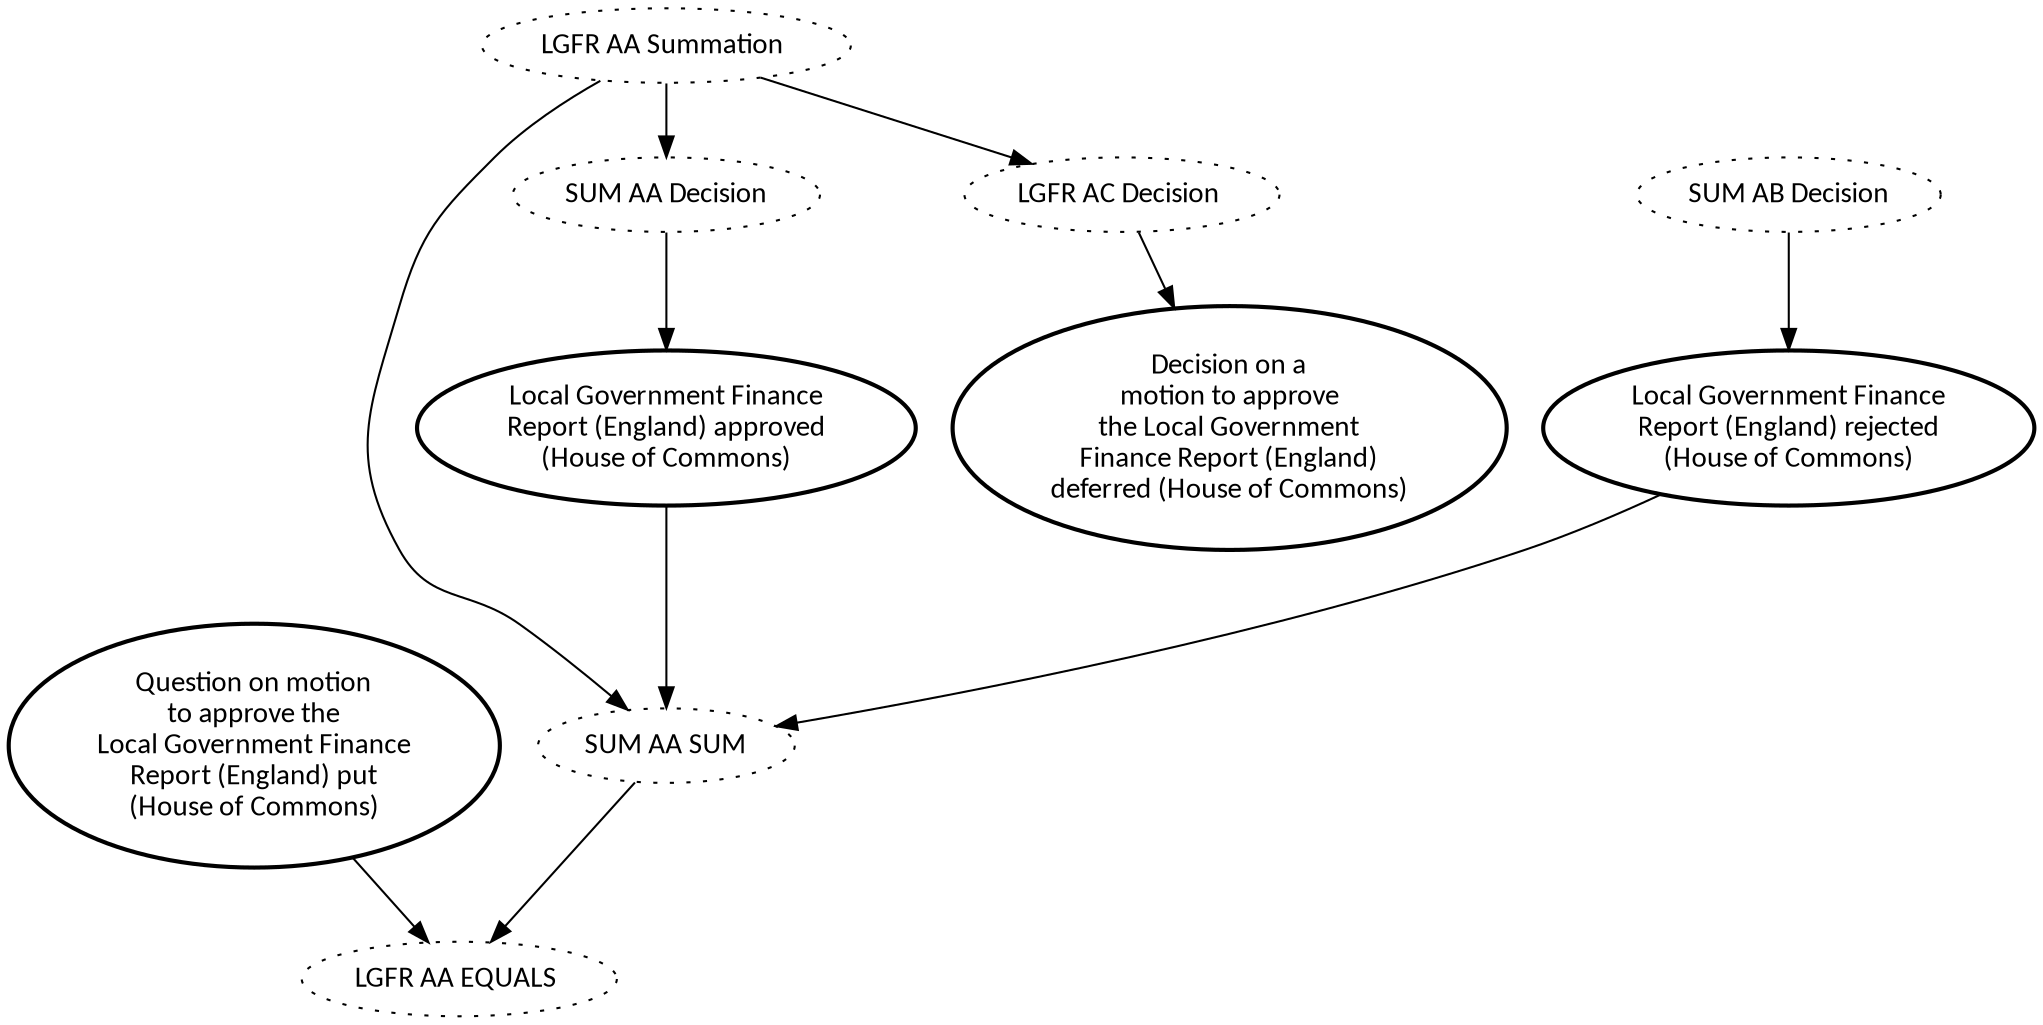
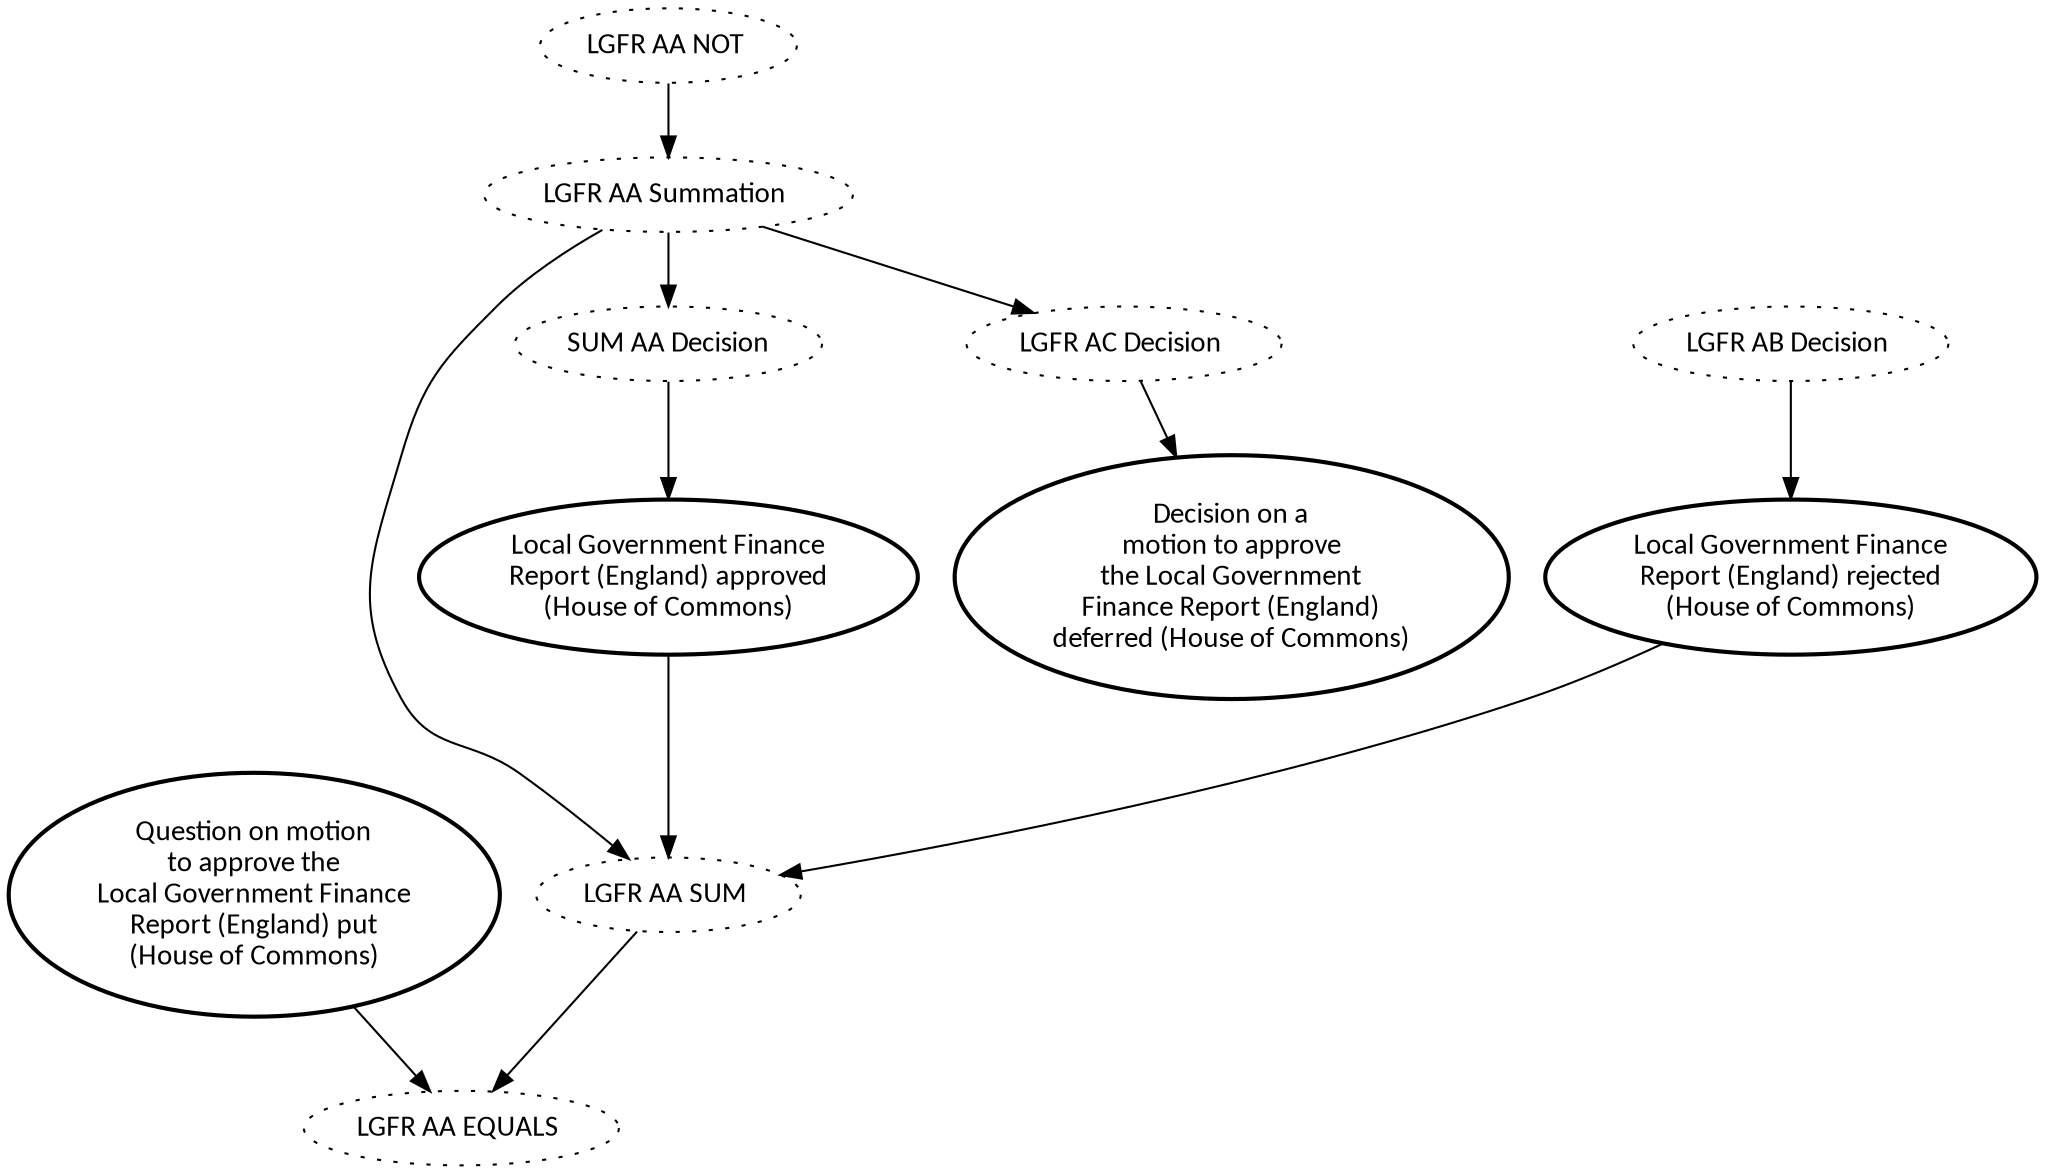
none -> (668, 46)
(1789, 195) -> (1791, 344)
(666, 746) -> (668, 895)
